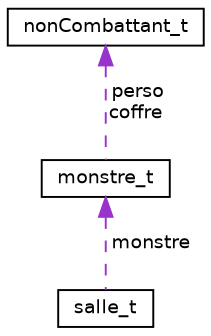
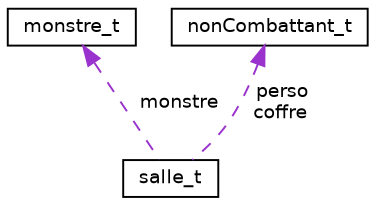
(106, 113) -> (232, 117)
